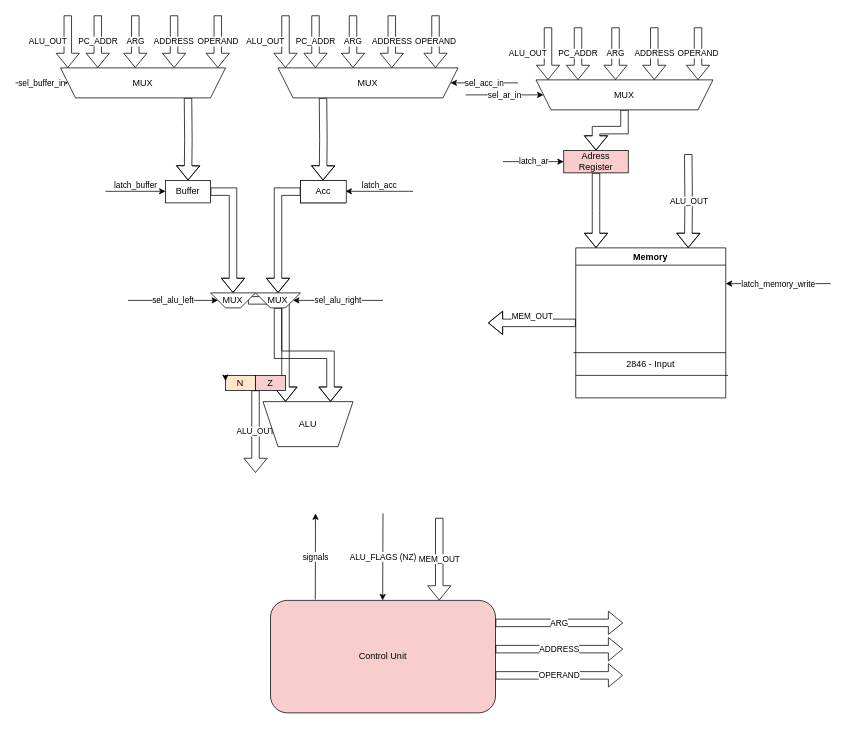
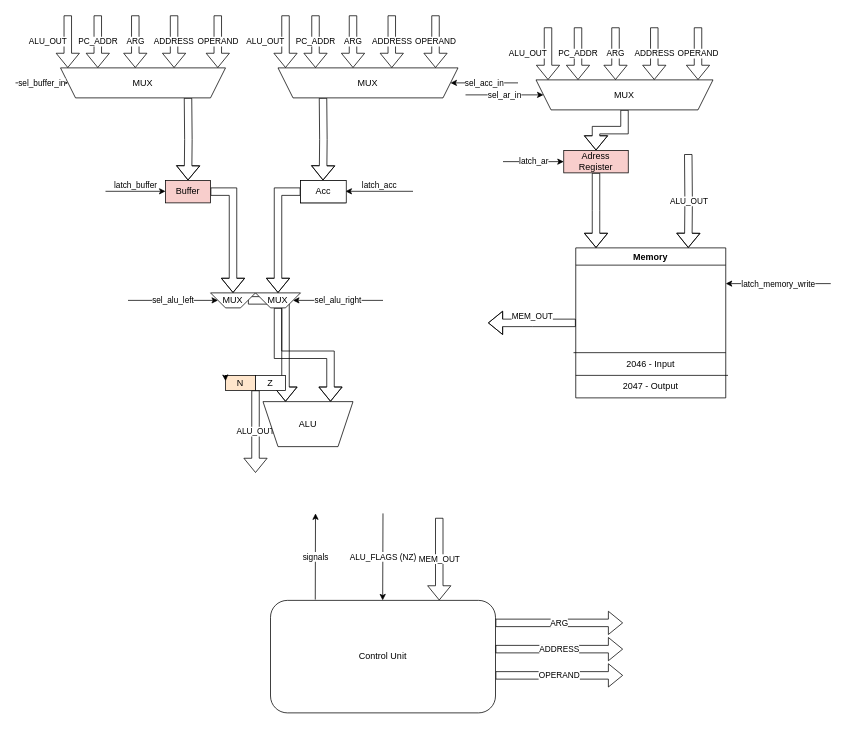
(188, 192) -> (188, 192)
(651, 364) -> (651, 364)
(270, 383) -> (270, 383)
none -> (651, 387)
(383, 657) -> (383, 657)
